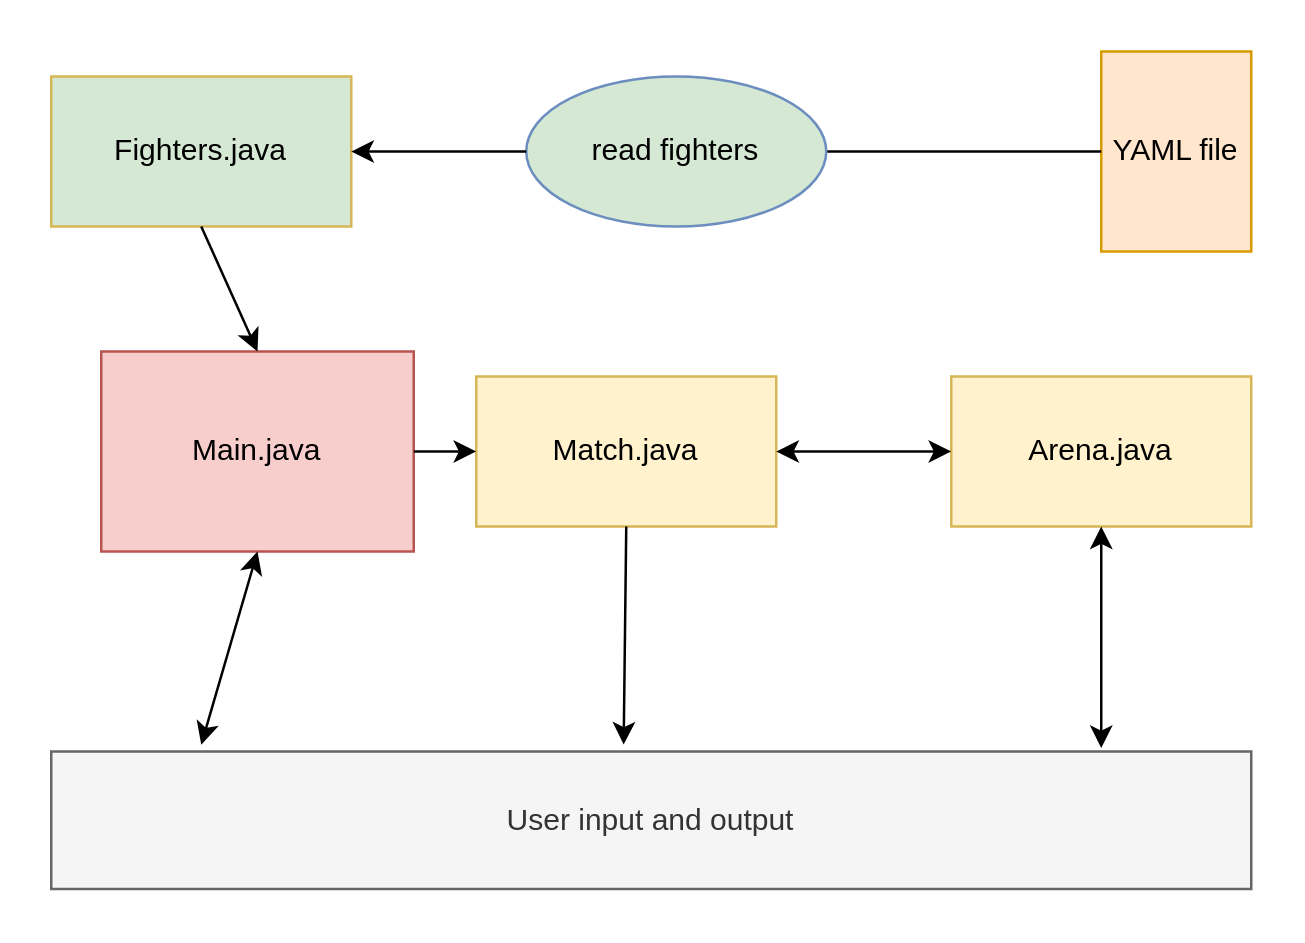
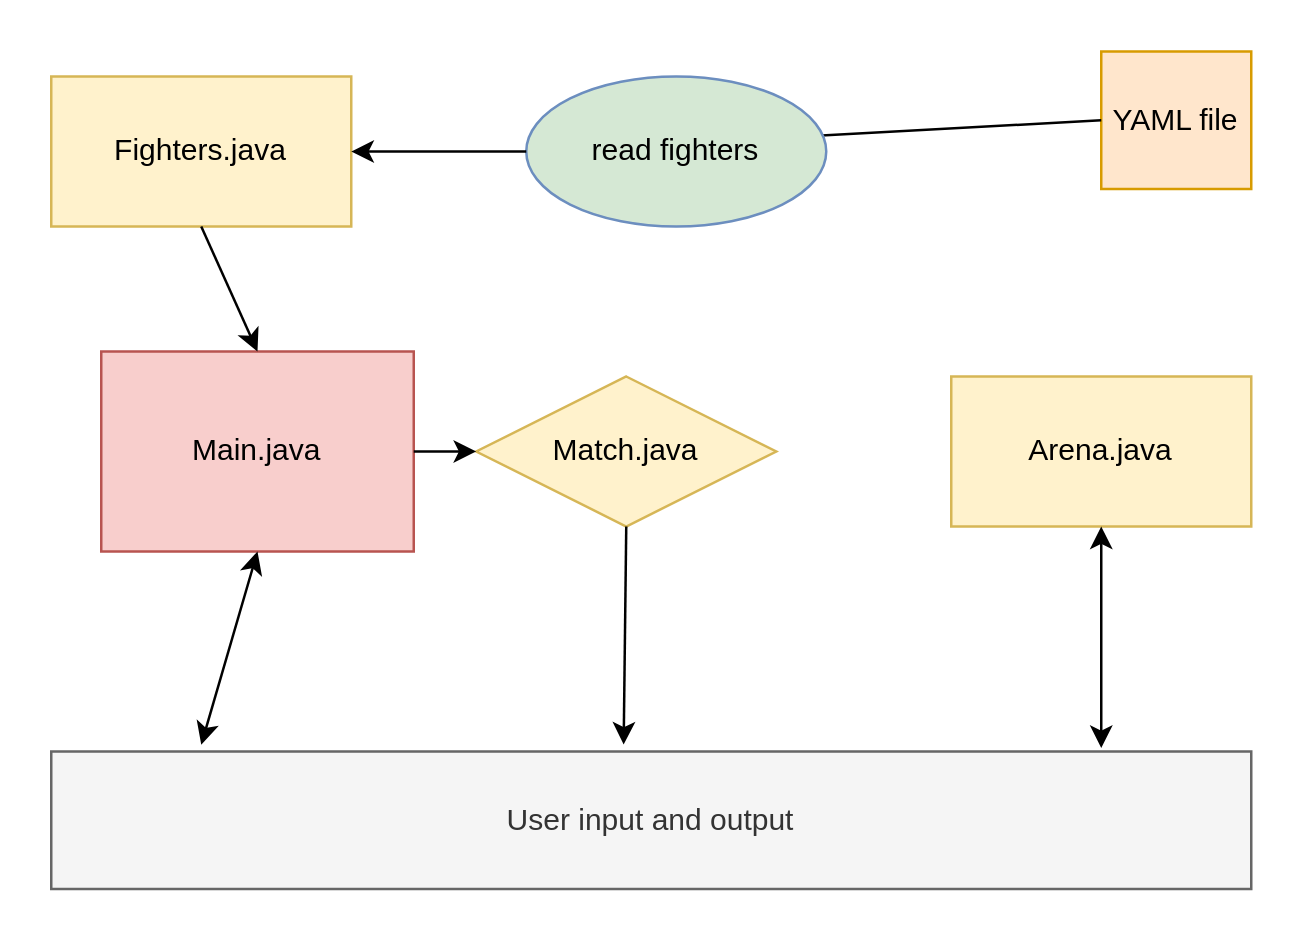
(201, 151) -> (201, 151)
(1176, 151) -> (1176, 120)
(626, 451) -> (626, 451)
(863, 451) -> none
